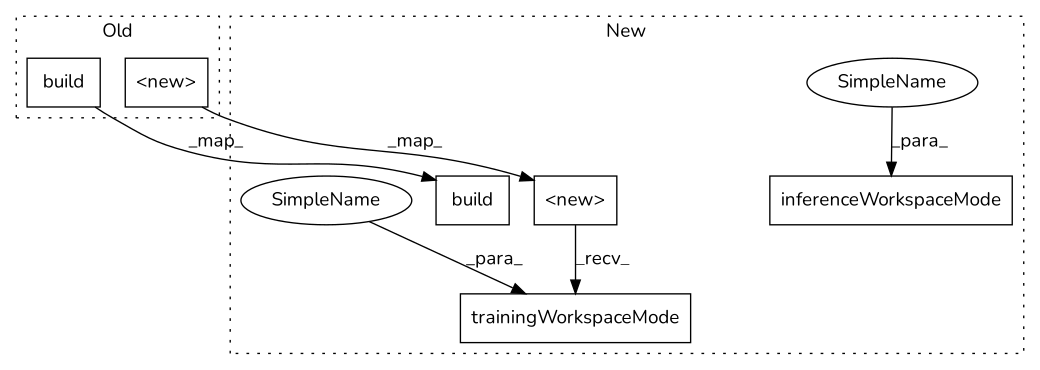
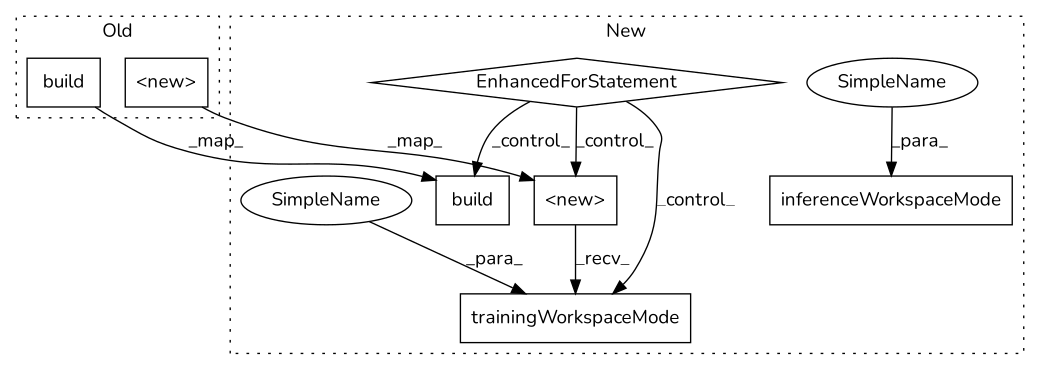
none -> (577, 83)
